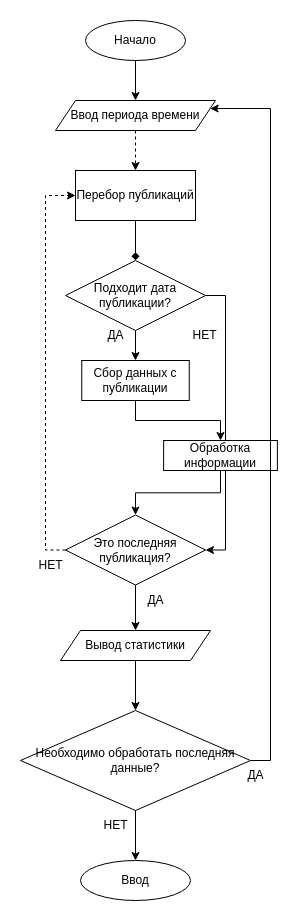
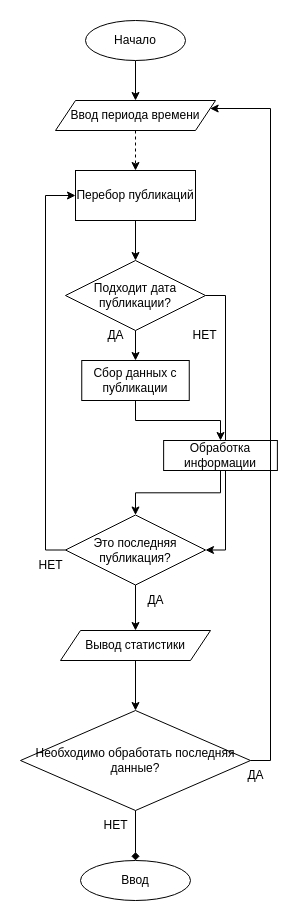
(136, 251) -> (136, 252)
(46, 371) -> (46, 371)
(136, 852) -> (136, 851)
